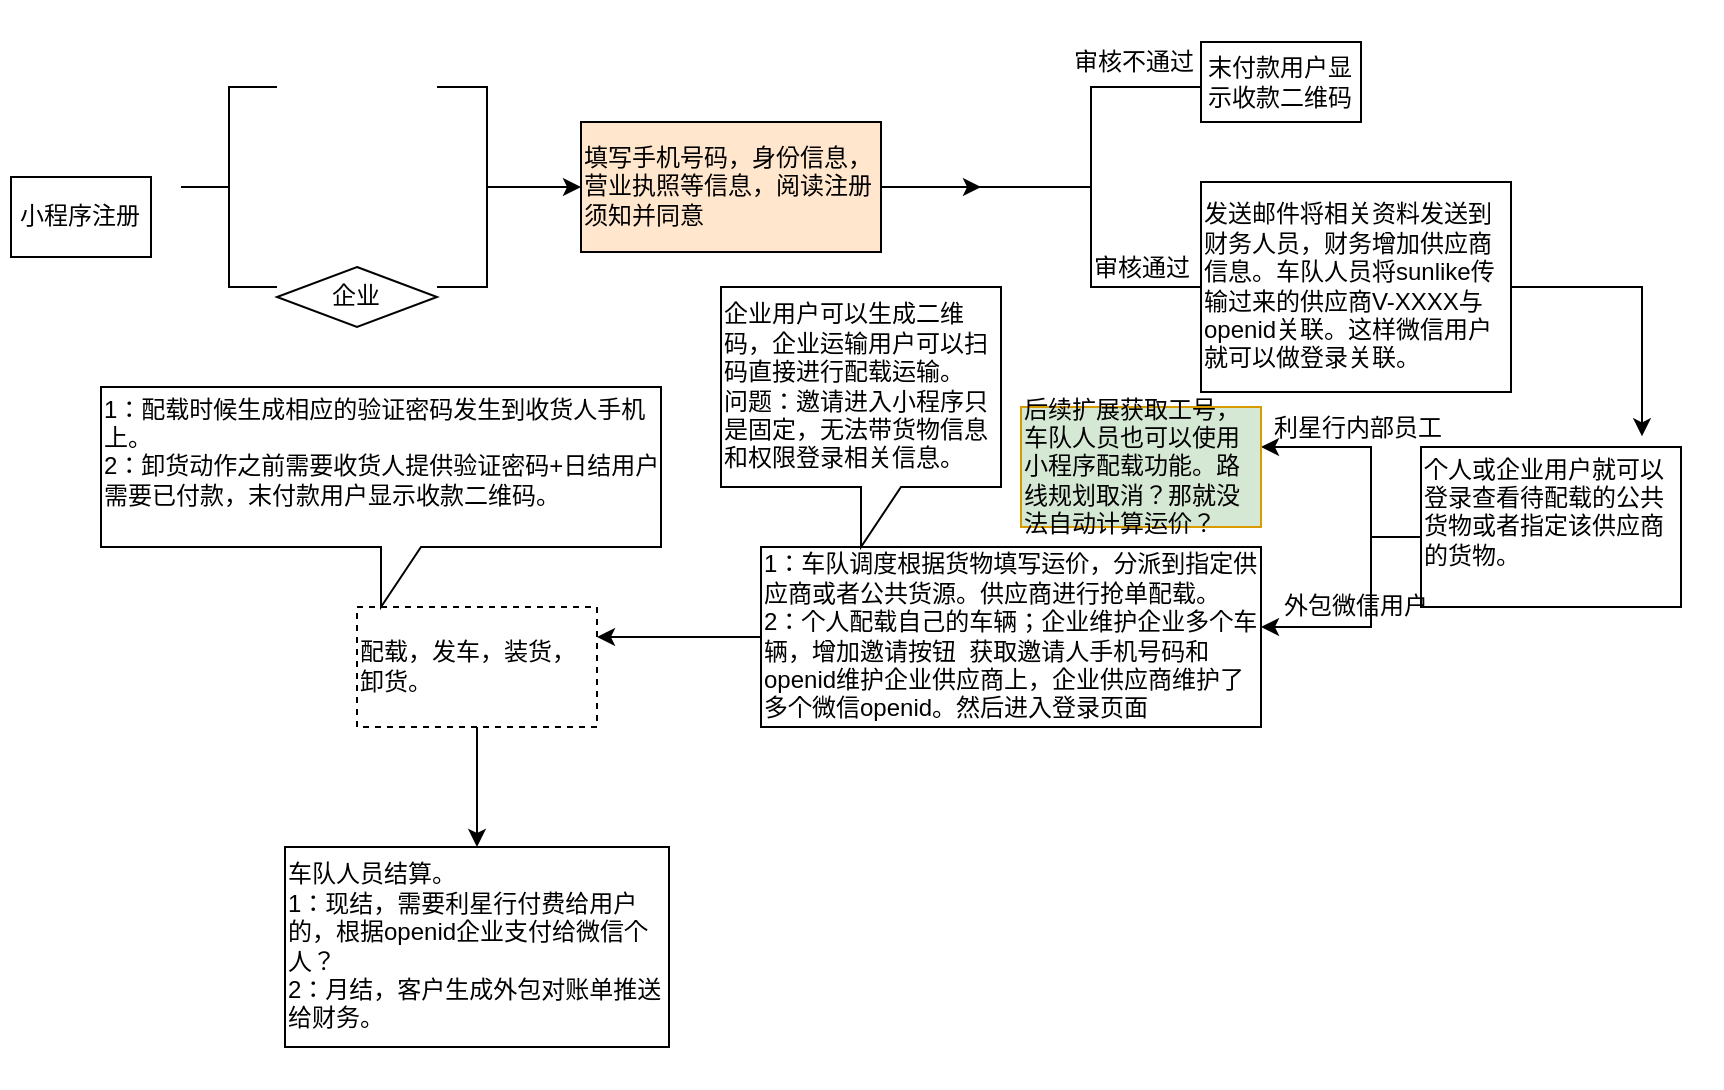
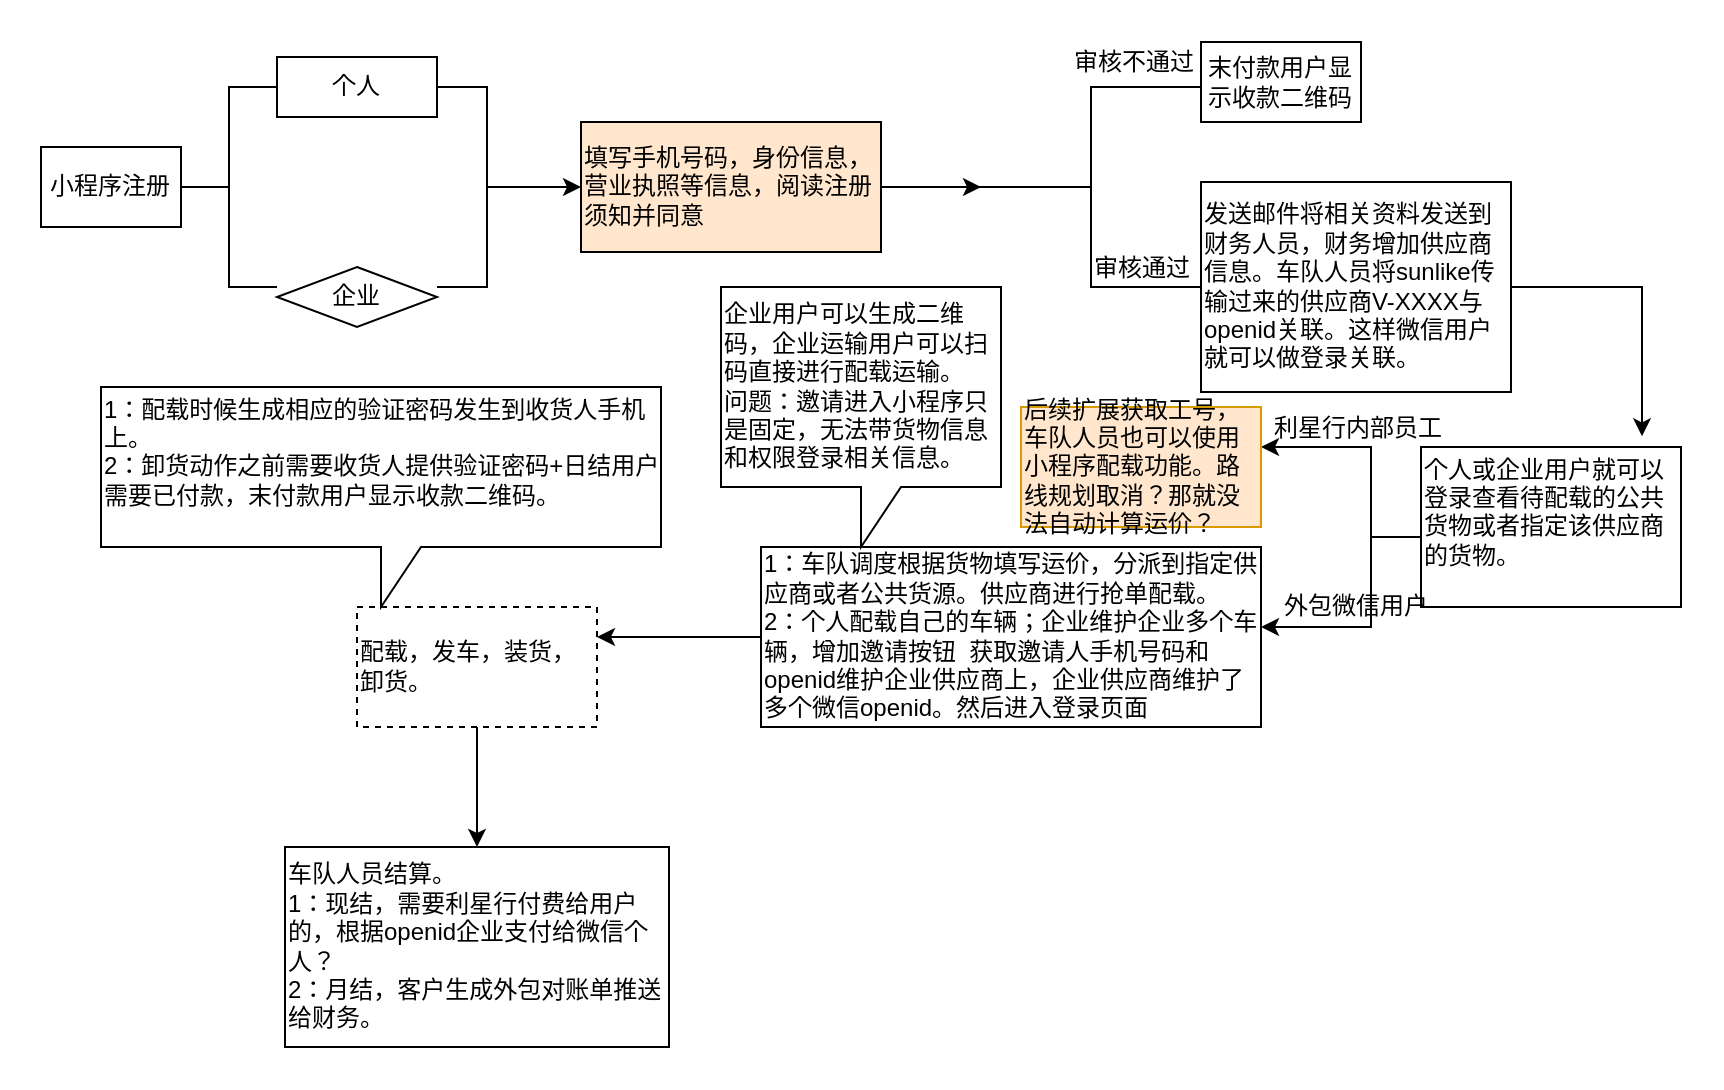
none -> (357, 87)
(81, 217) -> (111, 187)
(1141, 467) -> (1141, 467)
